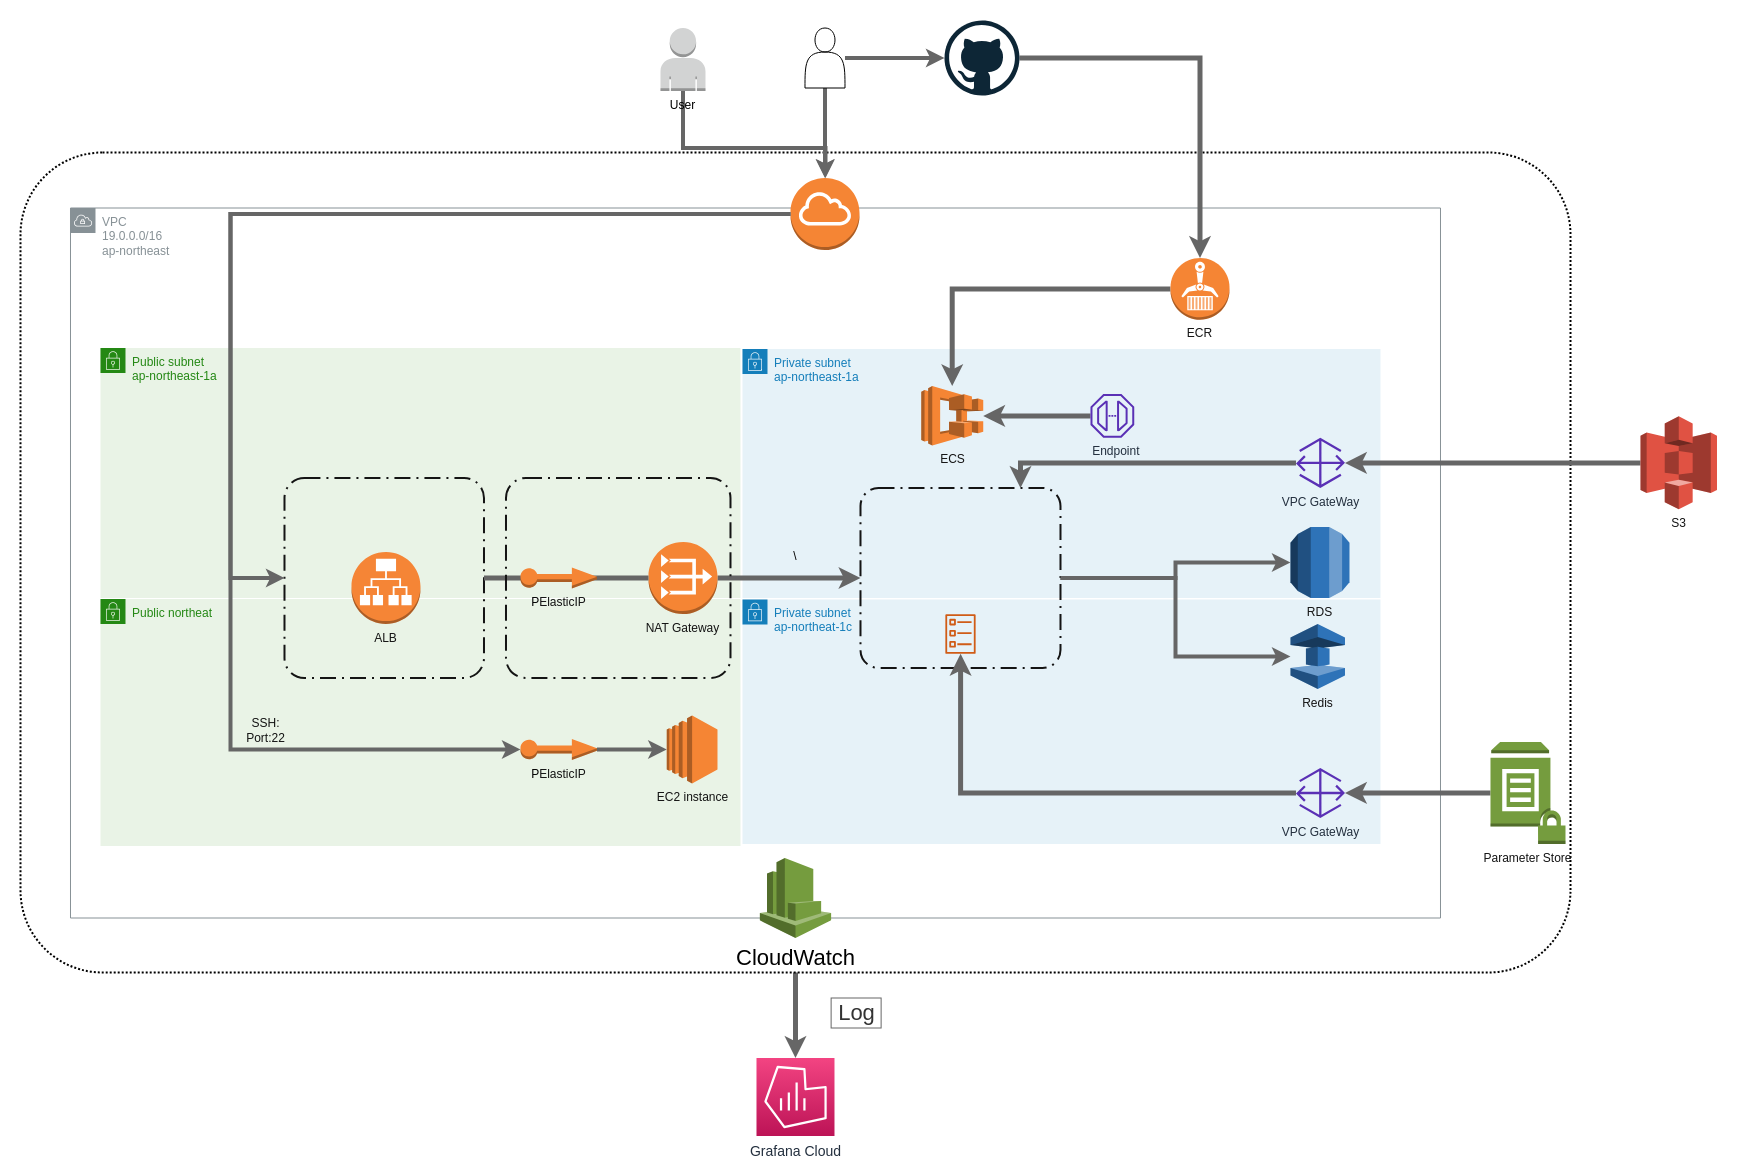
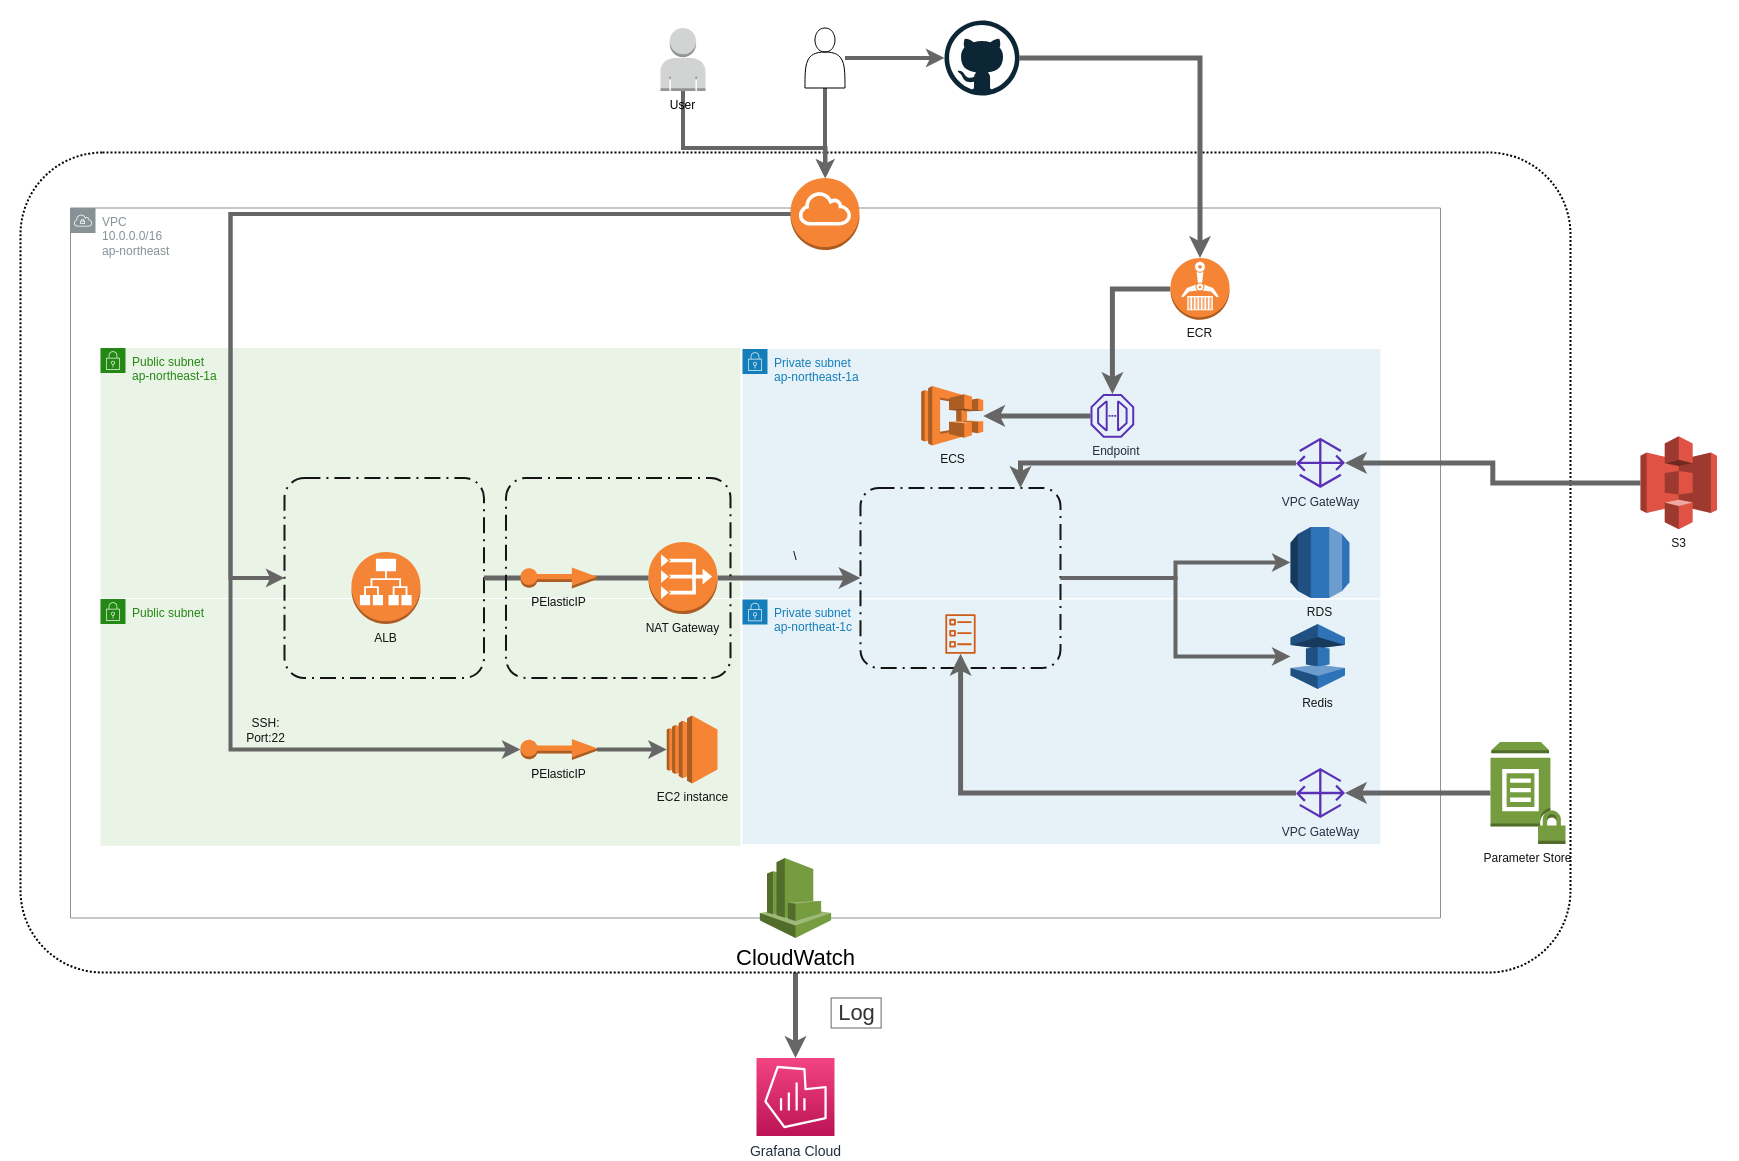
(143, 237) -> (143, 237)
(990, 289) -> (1112, 335)
(1679, 463) -> (1679, 483)
(178, 614) -> (172, 614)
